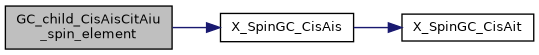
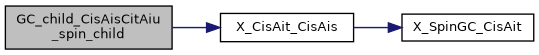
(89, 28) -> (89, 28)
(287, 28) -> (287, 28)
